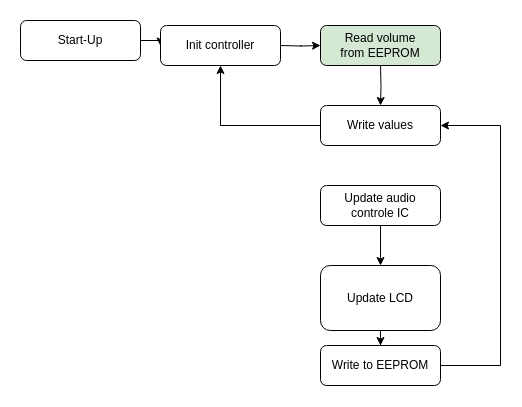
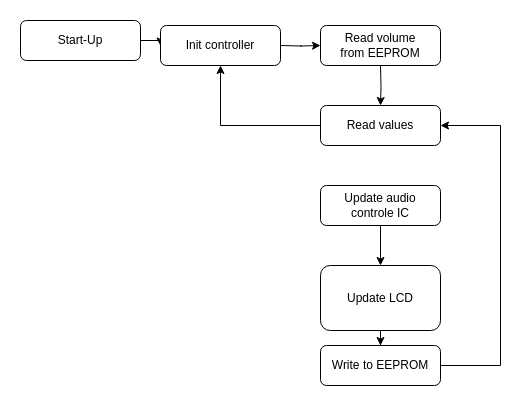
(381, 46) -> (381, 46)
(381, 126) -> (381, 126)
